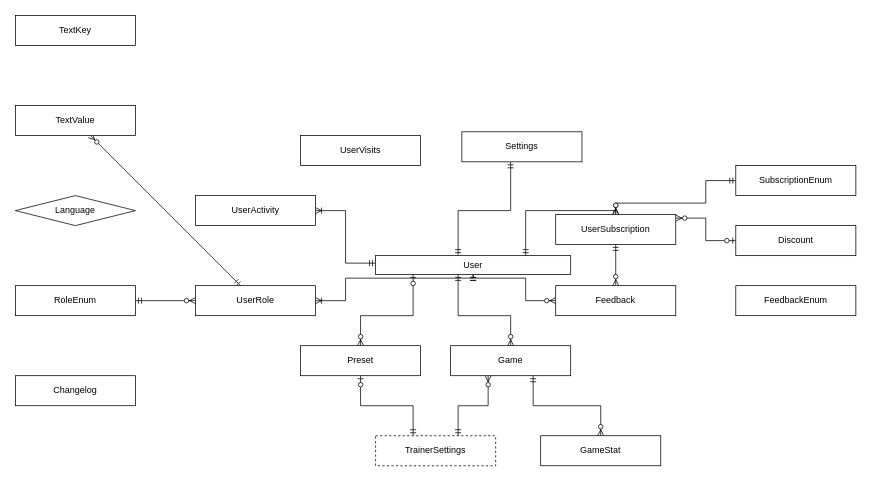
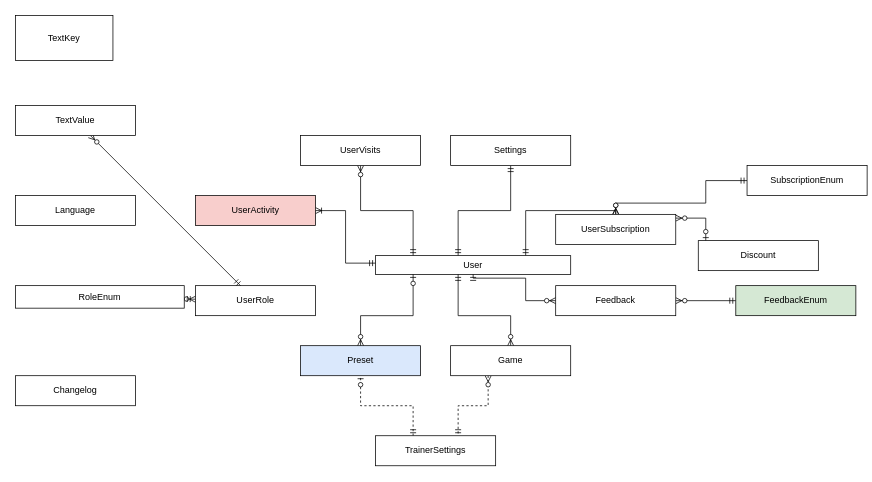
(75, 30) -> (64, 38)
(522, 147) -> (510, 150)
(795, 180) -> (807, 180)
(75, 210) -> (75, 210)
(255, 210) -> (255, 210)
none -> (387, 210)
(795, 240) -> (758, 255)
(615, 265) -> (705, 300)
(382, 278) -> none
(75, 300) -> (100, 297)
(795, 300) -> (795, 300)
(360, 360) -> (360, 360)
(387, 405) -> (387, 405)
(473, 405) -> (473, 405)
(566, 405) -> none
(435, 450) -> (435, 450)
(600, 450) -> none
